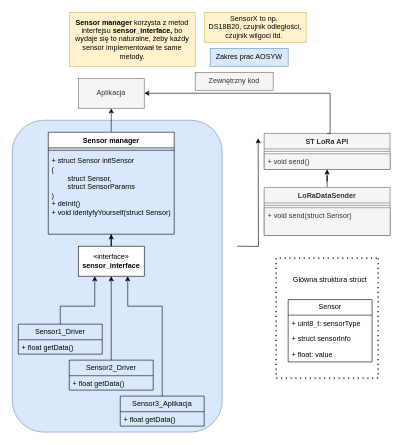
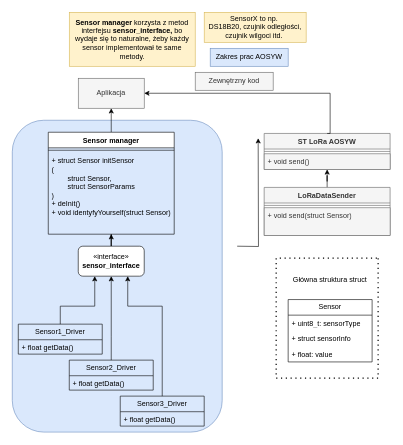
(327, 142) -> (327, 142)
(111, 261) -> (111, 261)
(162, 404) -> (162, 404)
